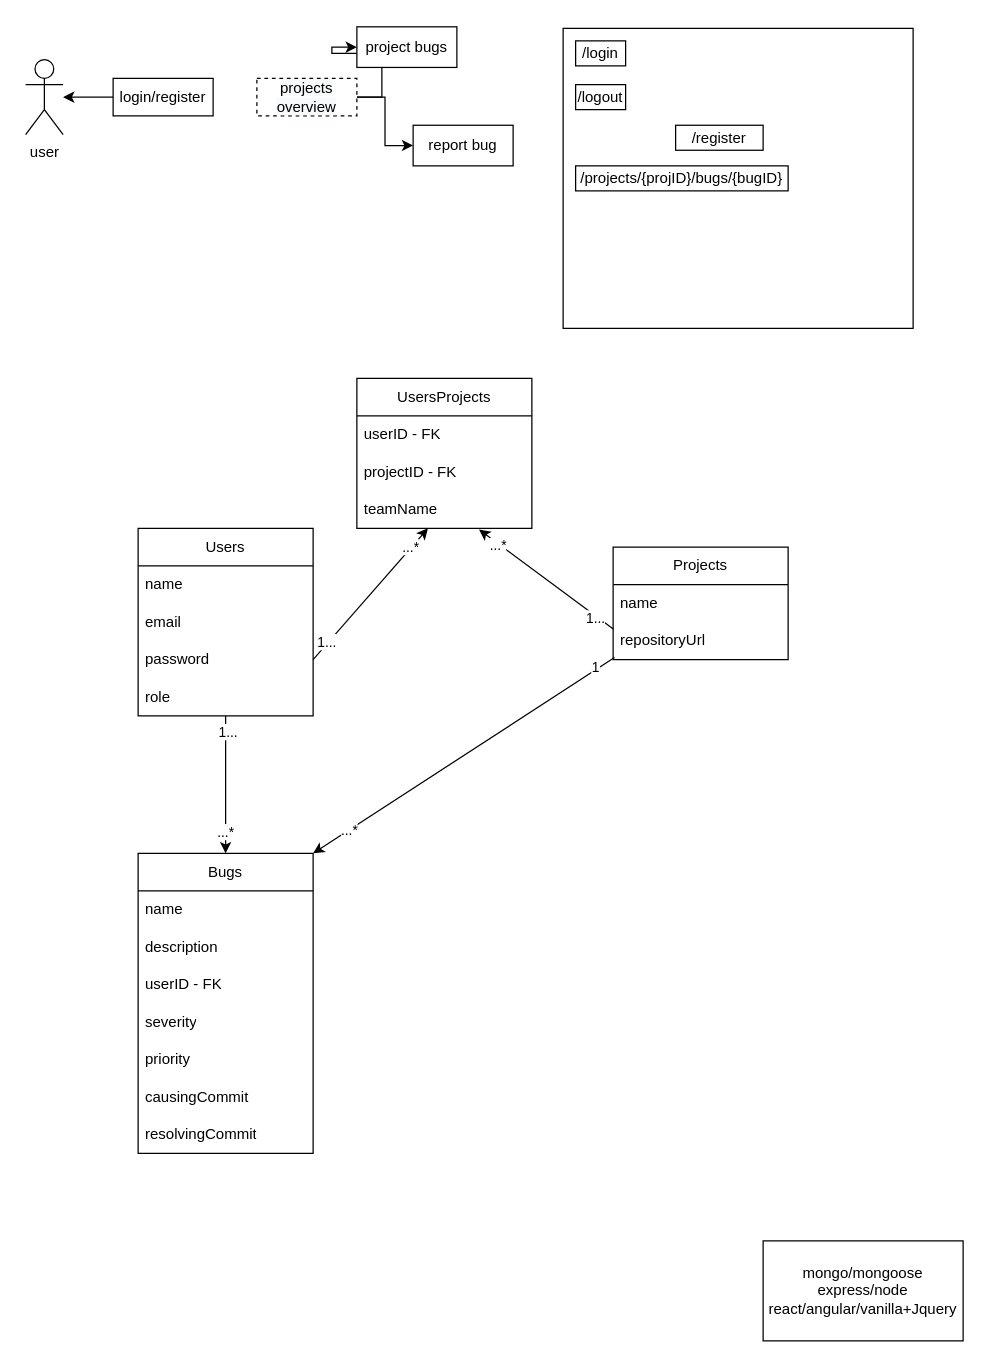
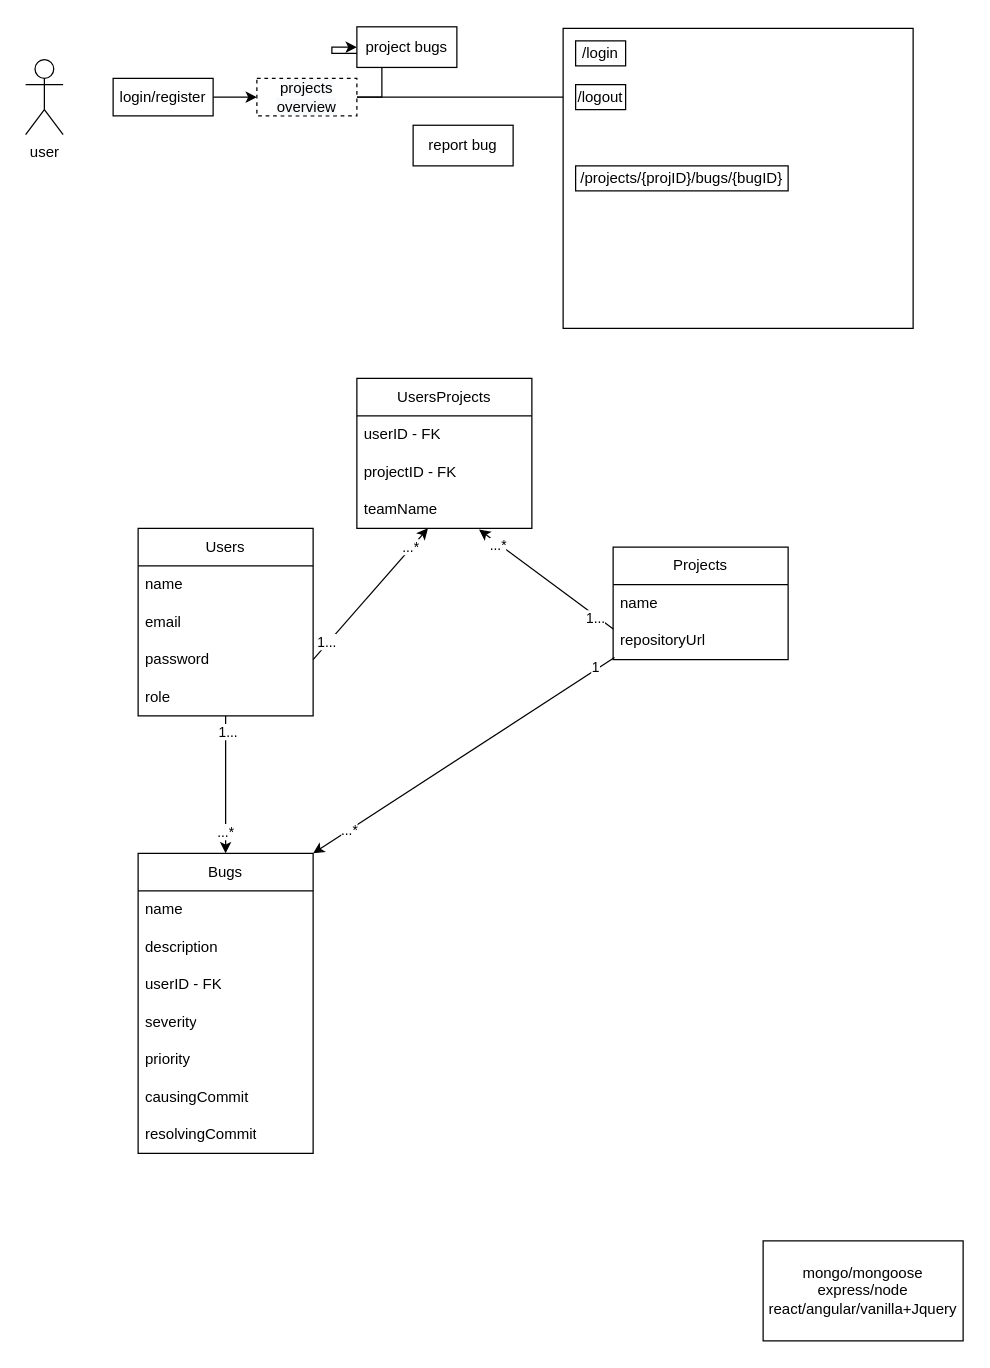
(92, 97) -> (237, 97)
(385, 129) -> (472, 97)
(719, 138) -> none
